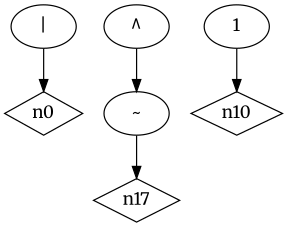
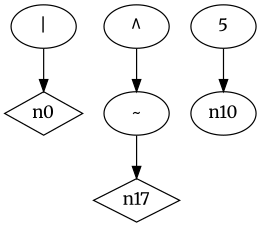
(237, 27) -> (223, 27)
(237, 113) -> (223, 113)
